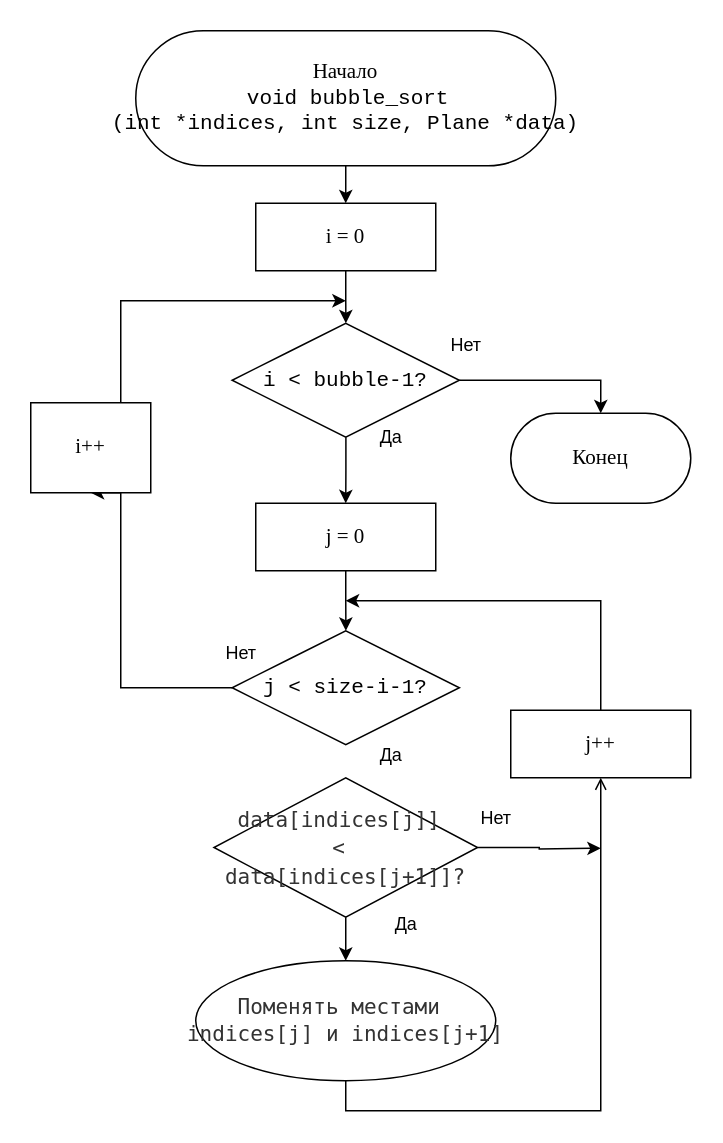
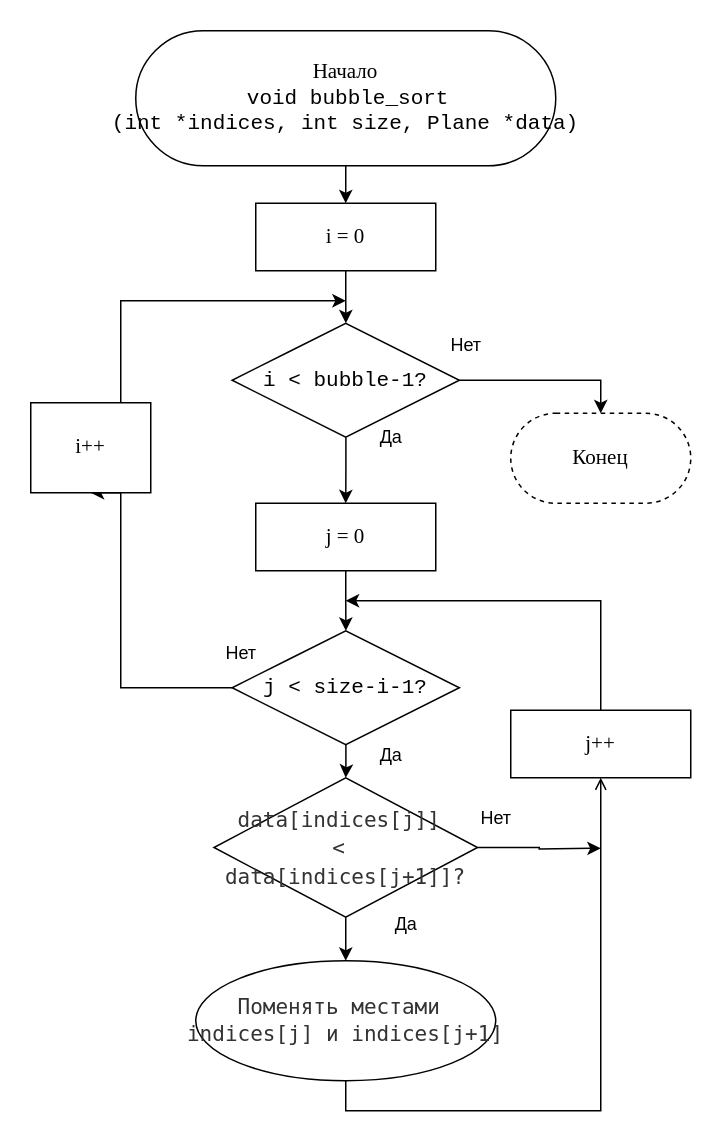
(601, 458) -> (601, 458)
none -> (346, 763)
